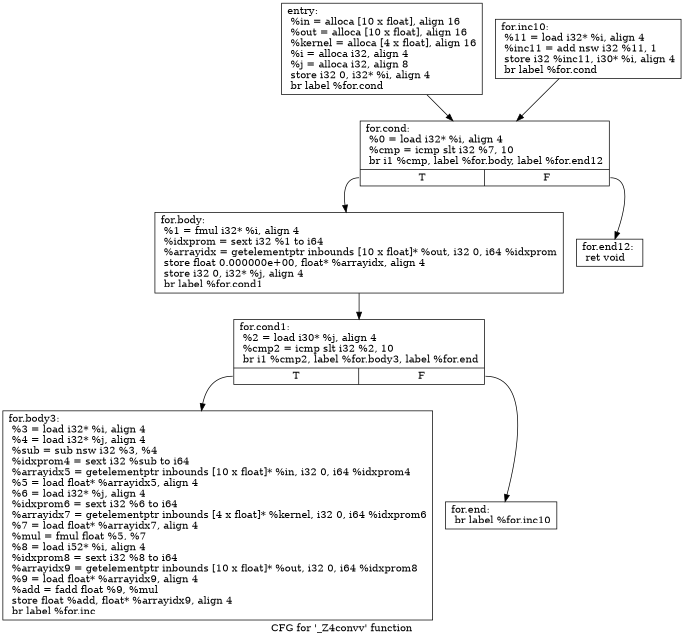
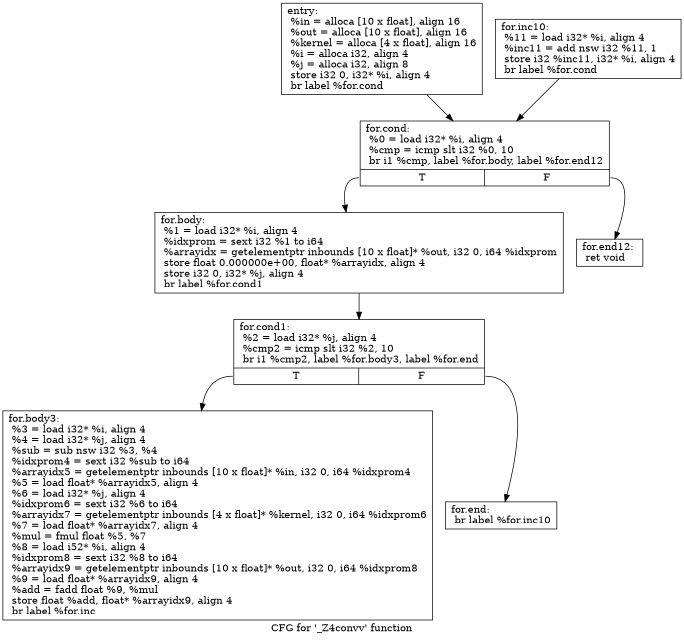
(588, 59) -> (588, 59)
(440, 150) -> (440, 150)
(230, 231) -> (230, 231)
(308, 338) -> (308, 338)
